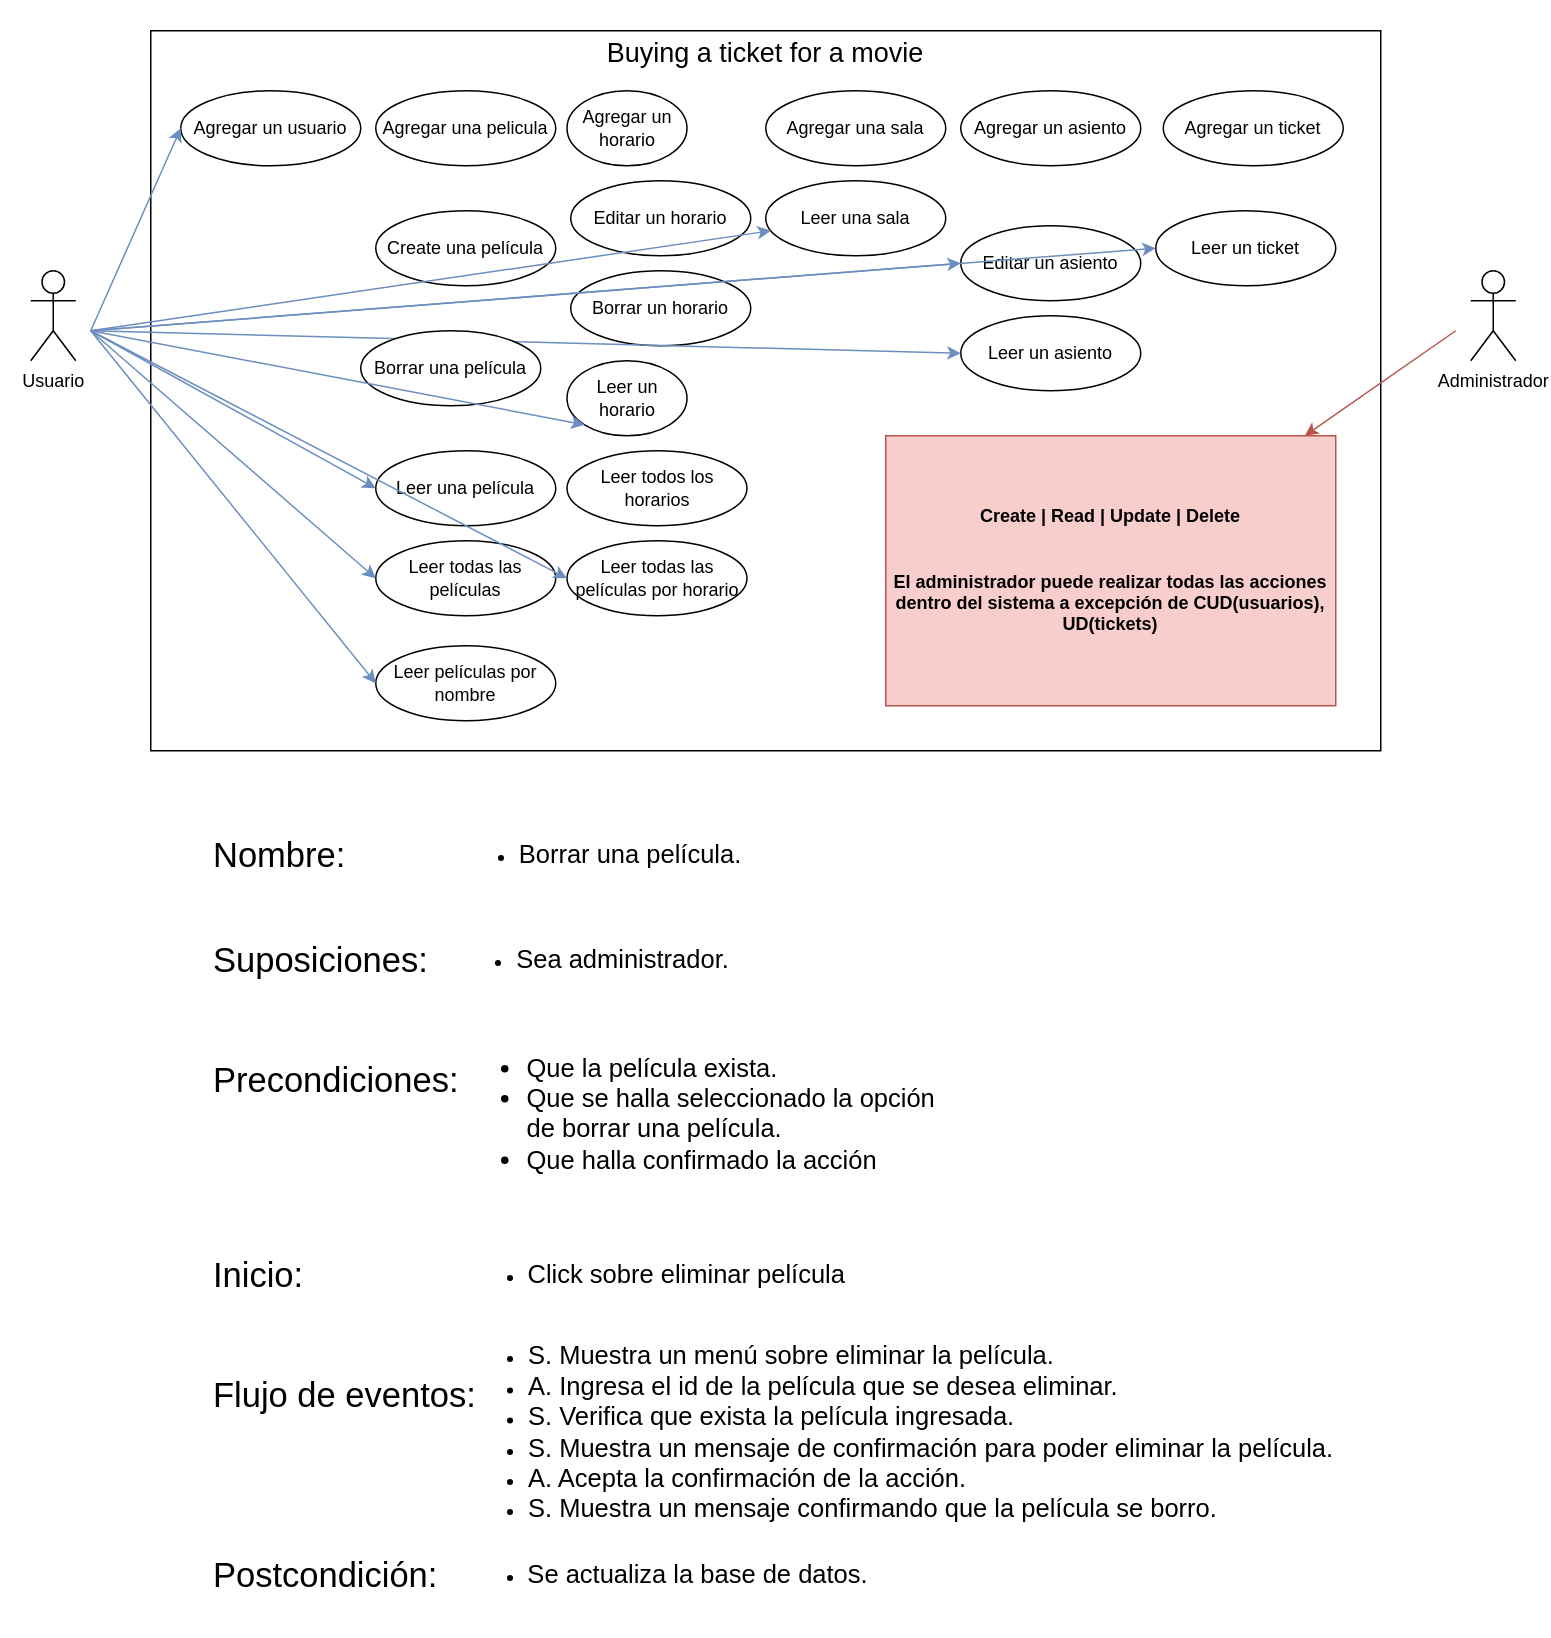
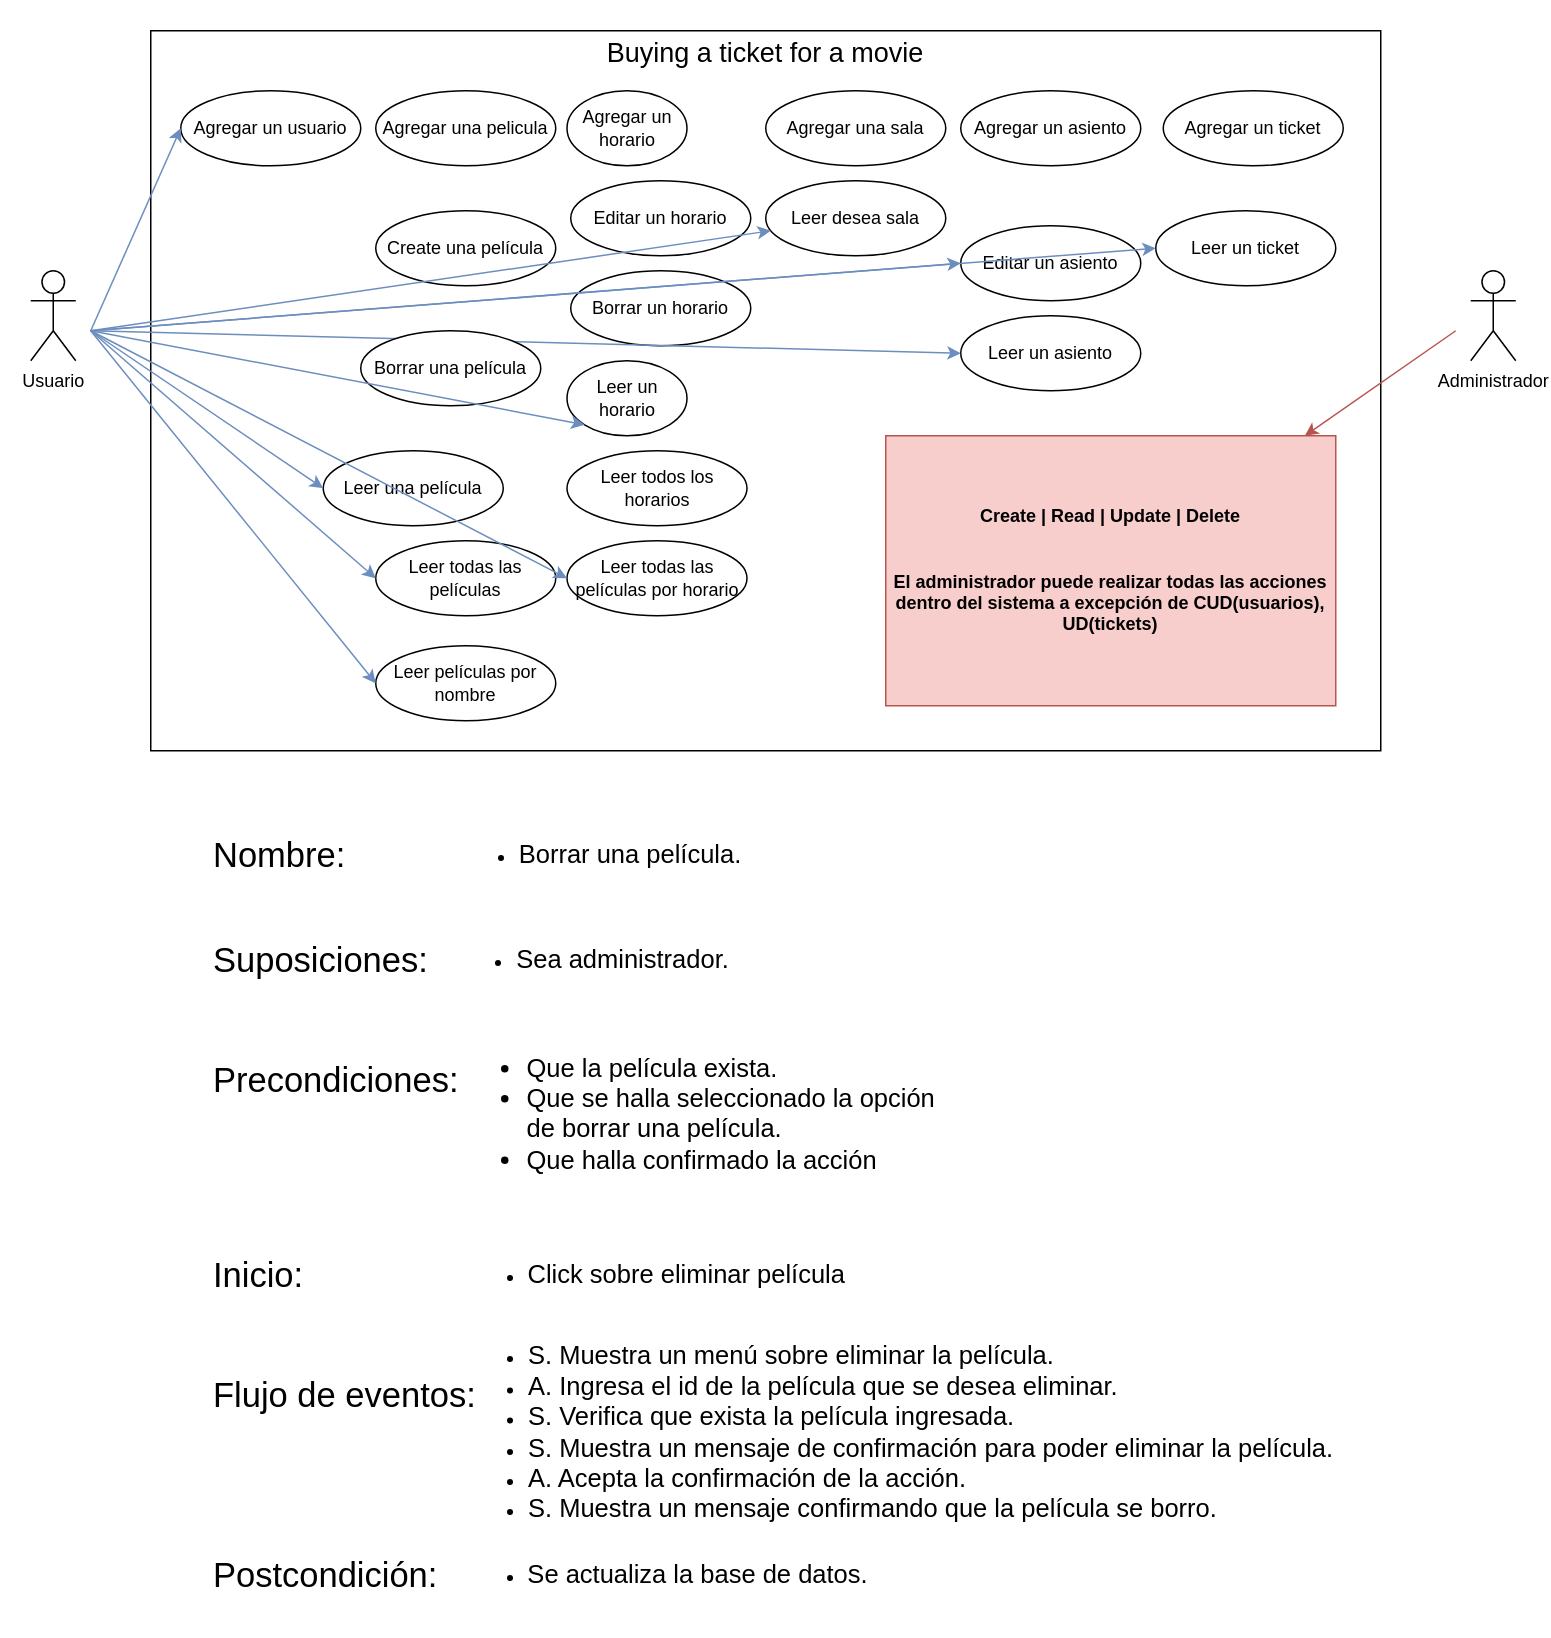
(856, 218) -> (856, 218)
(466, 488) -> (413, 488)
